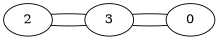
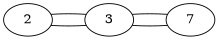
(190, 20) -> (190, 20)
